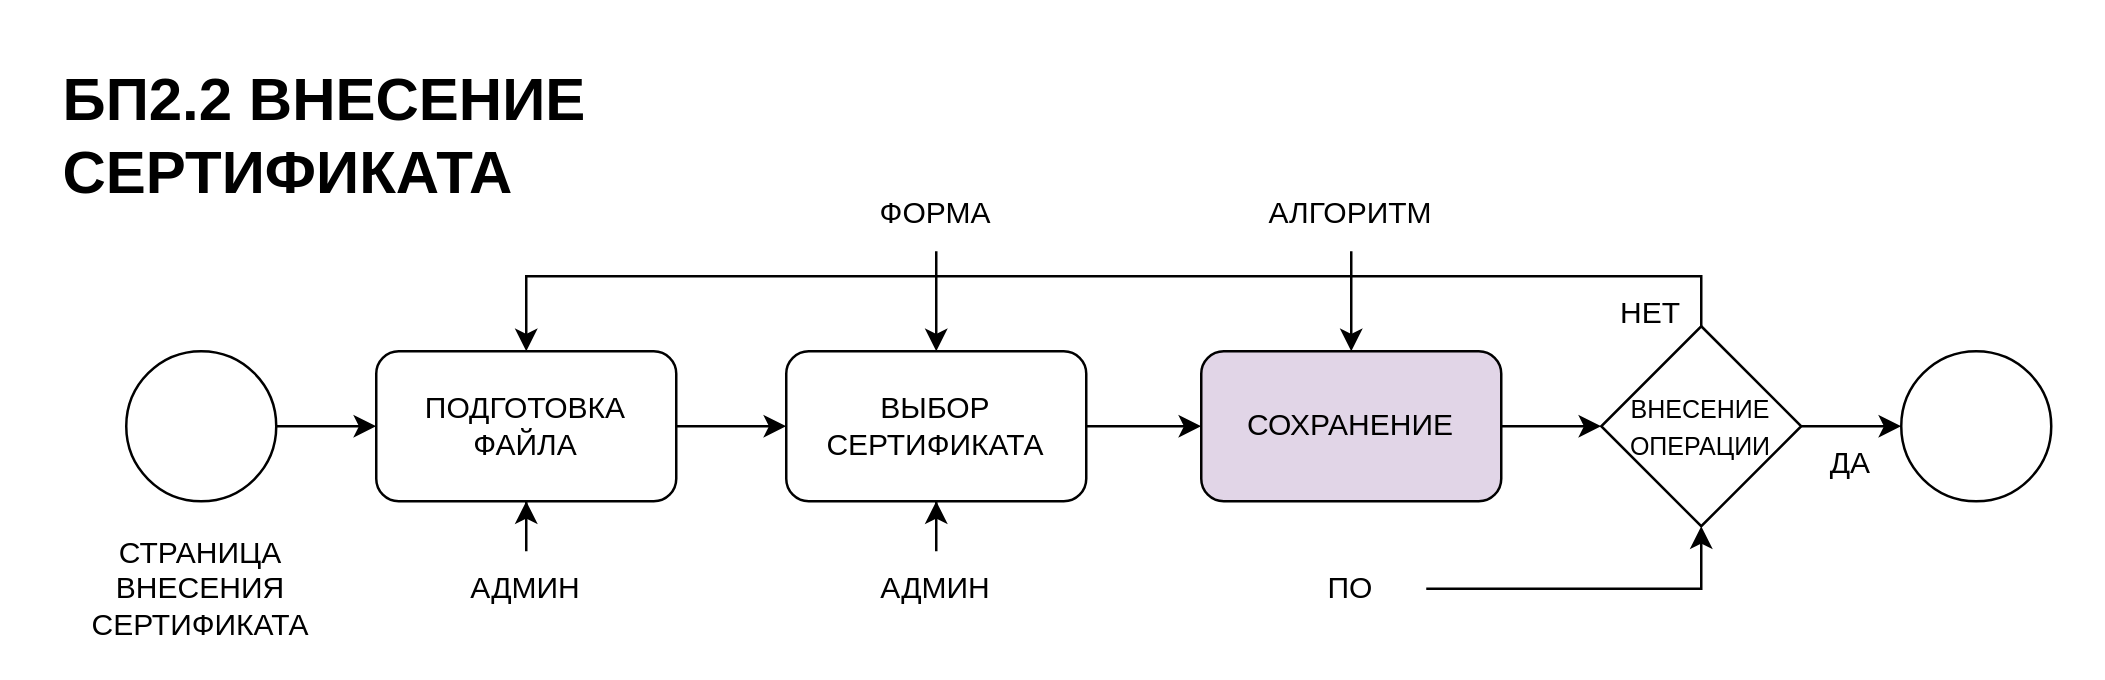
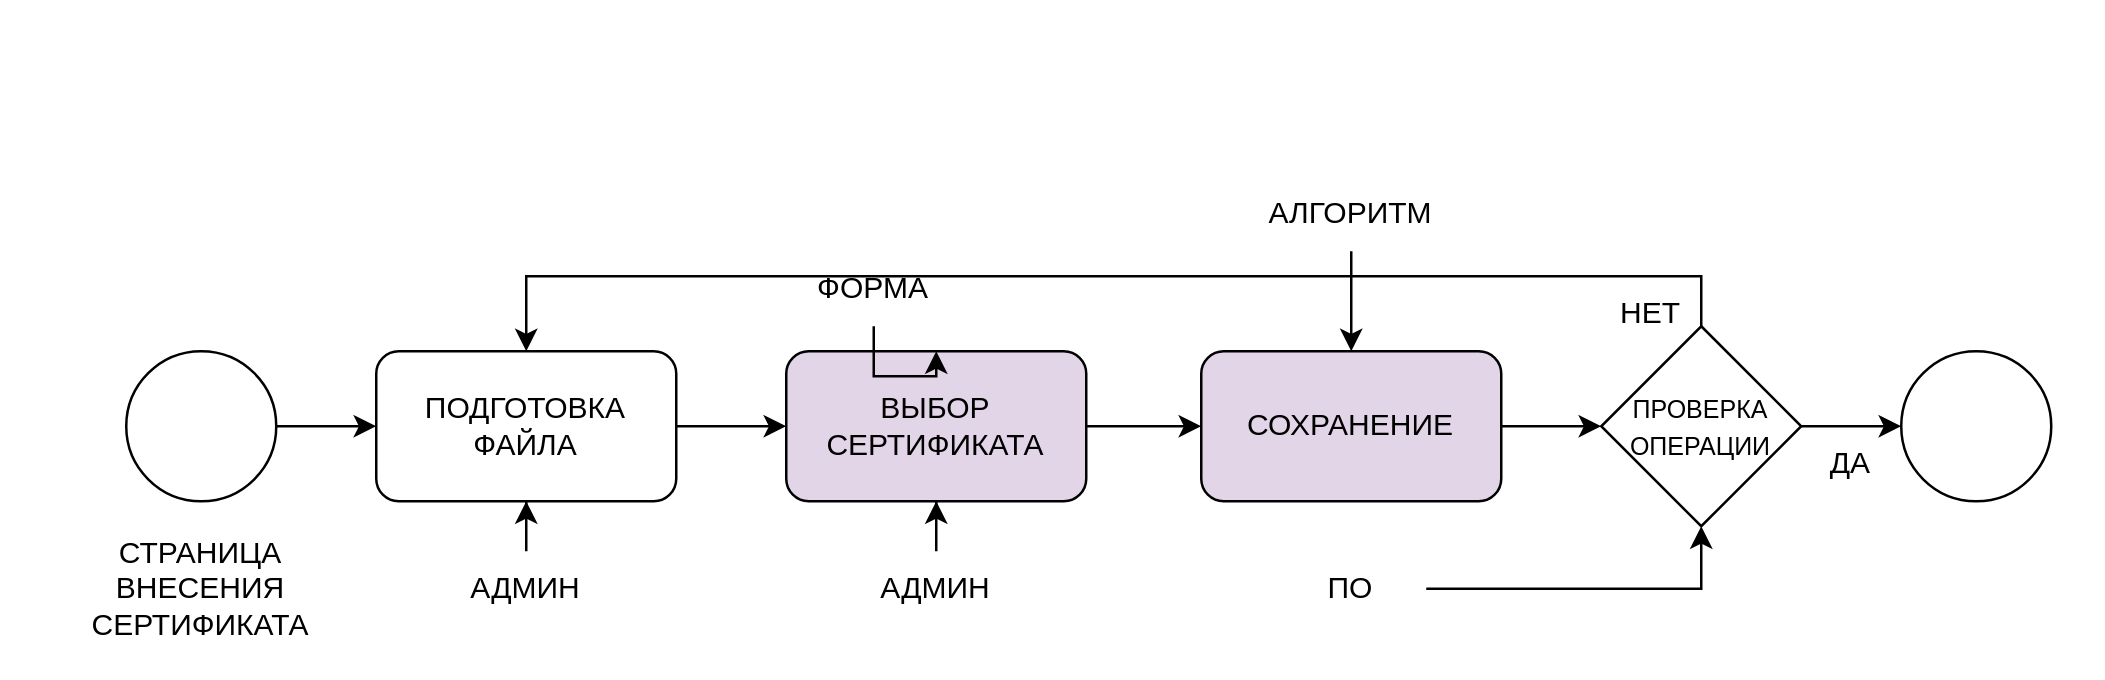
(364, 139) -> none
(936, 214) -> (874, 289)
(936, 426) -> (936, 426)
(1701, 426) -> (1701, 426)
